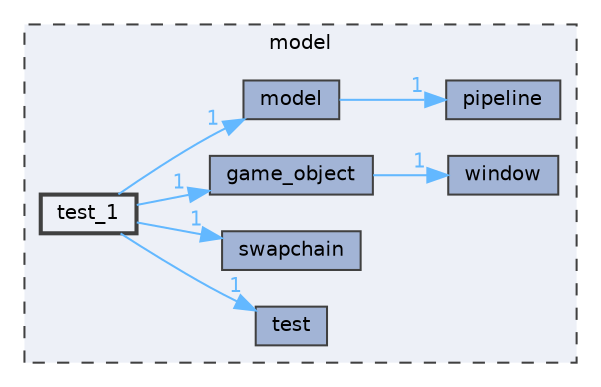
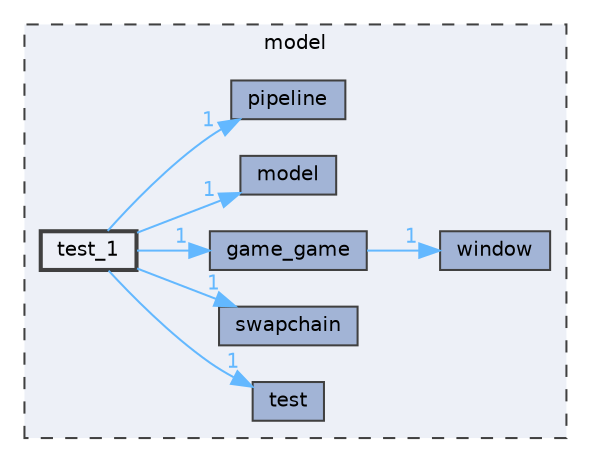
(382, 100) -> (161, 176)
(291, 175) -> (288, 251)
